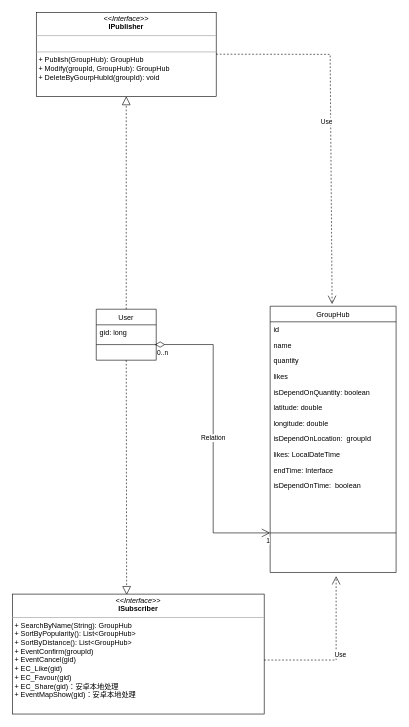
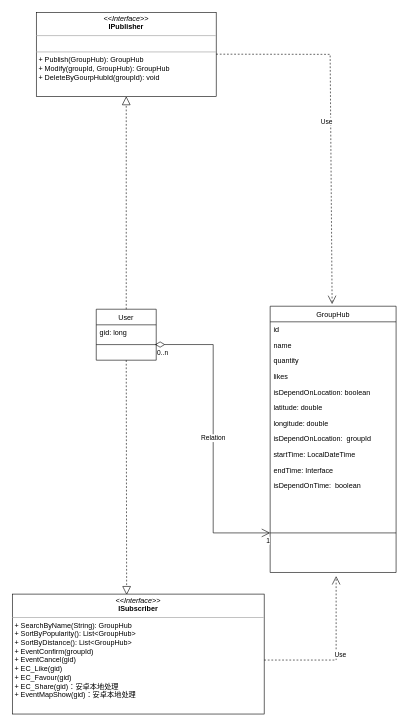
(323, 392) -> (323, 392)
(308, 455) -> (317, 455)
